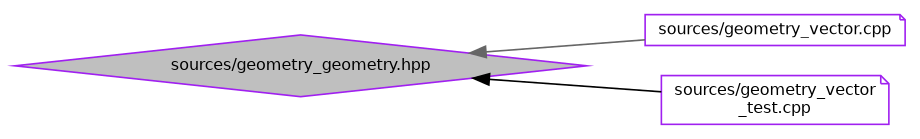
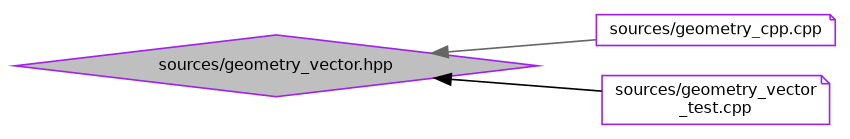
(775, 30) -> (716, 30)
(301, 66) -> (276, 66)
